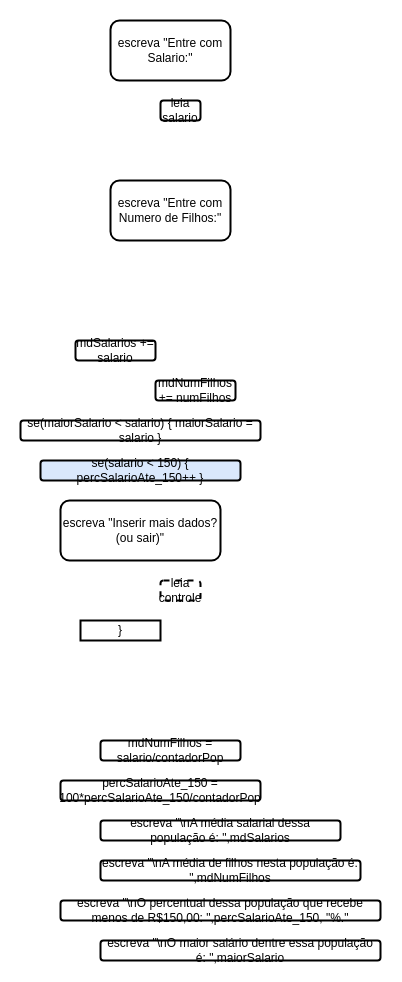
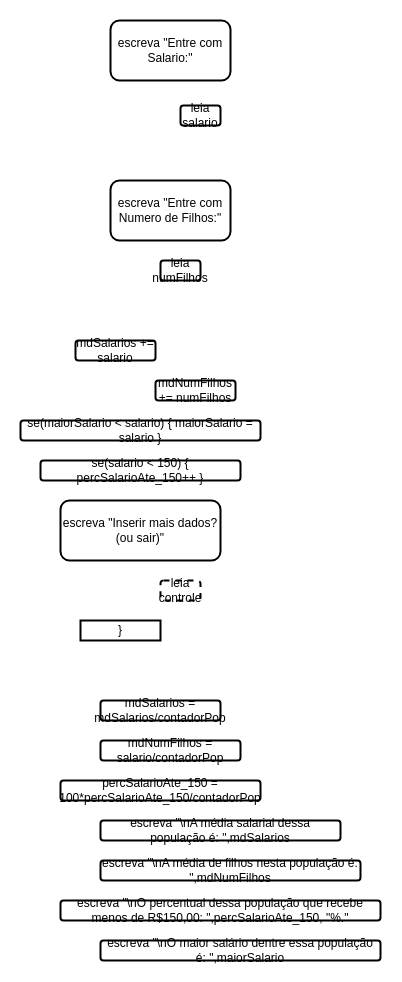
(181, 111) -> (201, 116)
none -> (181, 271)
(141, 471) -> (141, 471)
none -> (161, 711)
